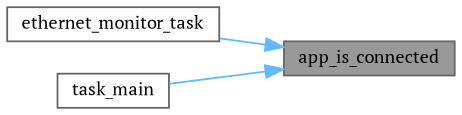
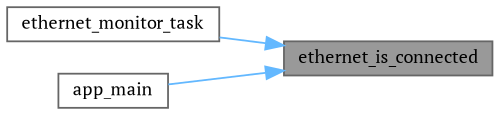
(369, 58) -> (388, 58)
(113, 91) -> (113, 91)
